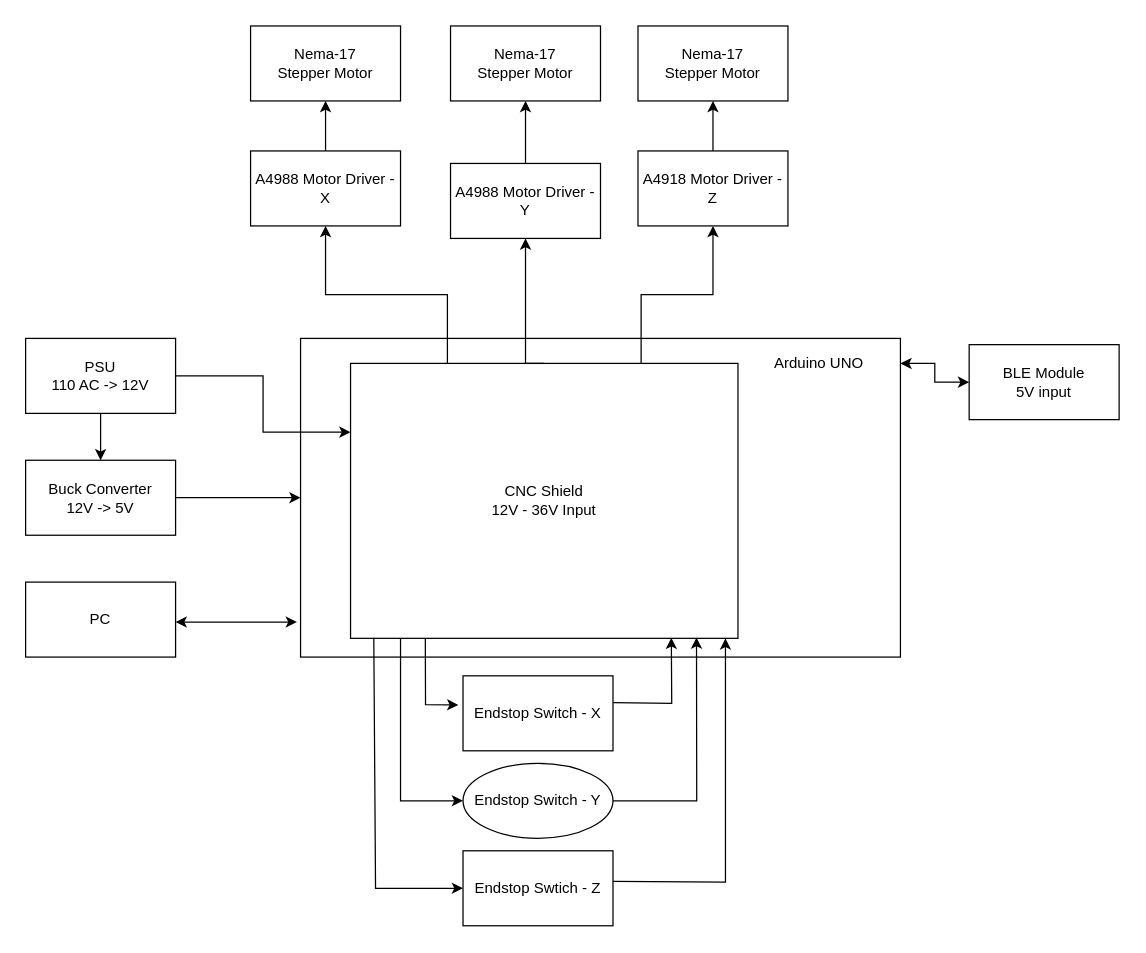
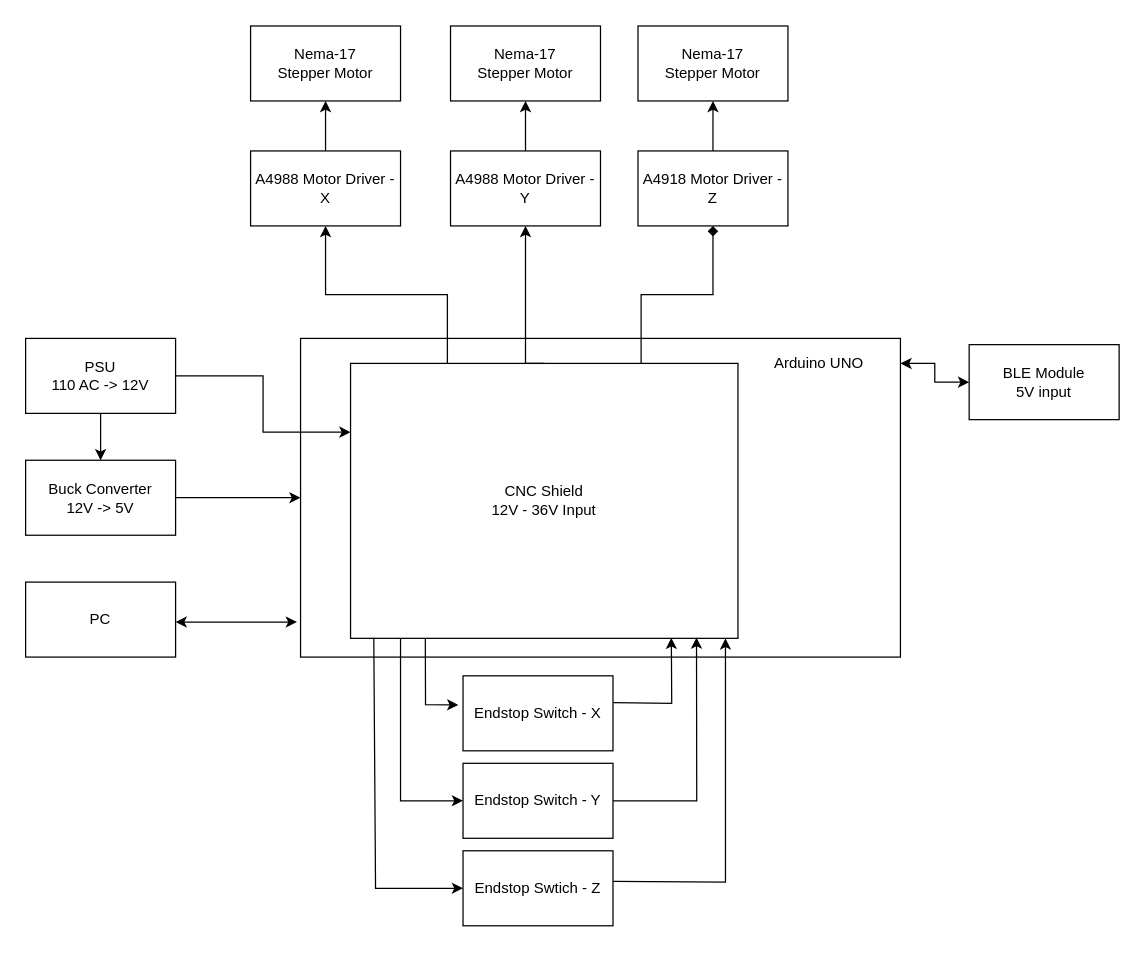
(526, 201) -> (526, 188)
(713, 236) -> (713, 236)
(538, 801) -> (538, 801)
